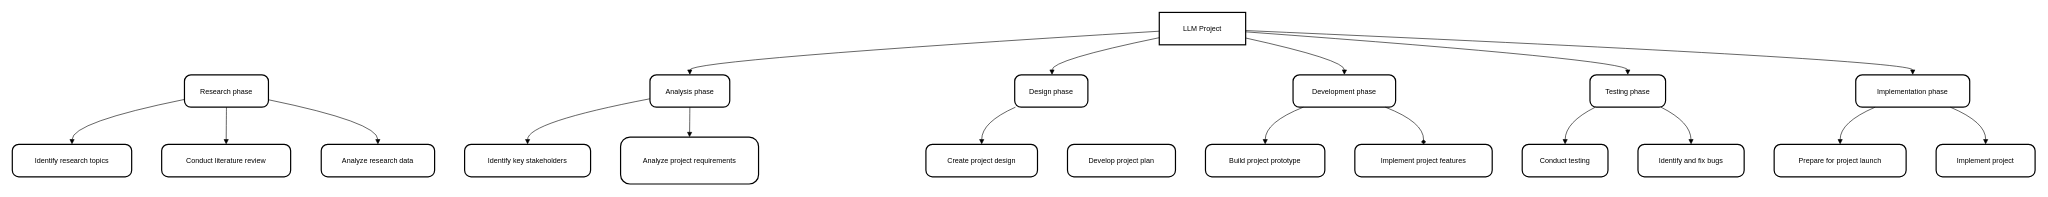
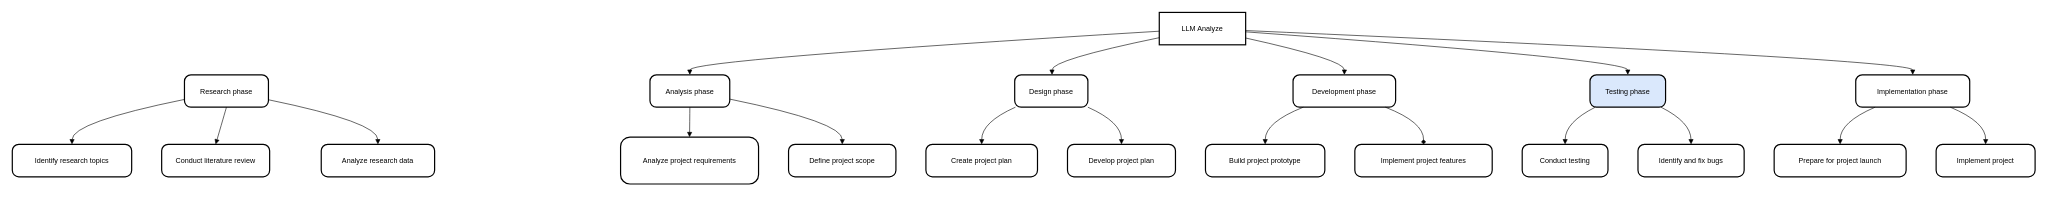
(1203, 29) -> (1203, 29)
(1628, 91) -> (1628, 91)
(586, 113) -> none
none -> (788, 113)
none -> (1109, 119)
(226, 161) -> (216, 161)
(528, 161) -> none
none -> (842, 161)
(982, 161) -> (982, 161)
